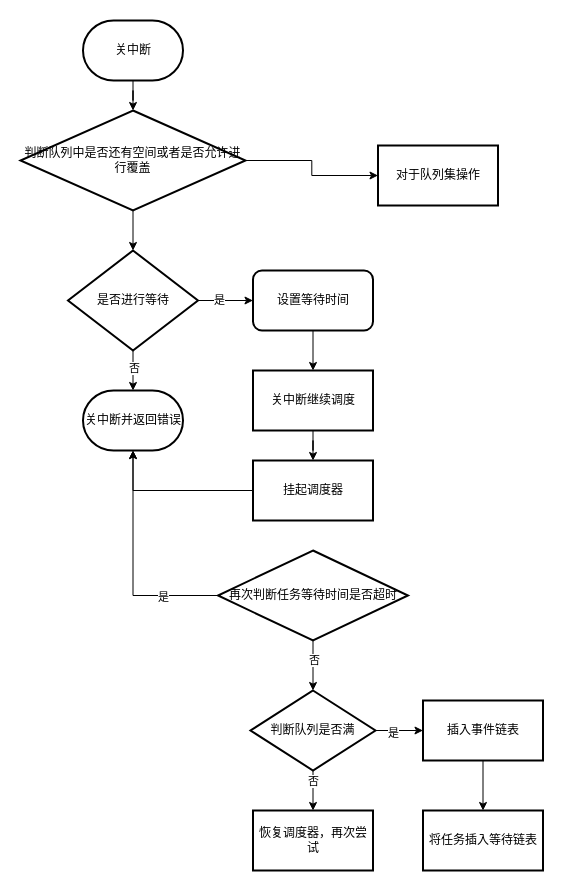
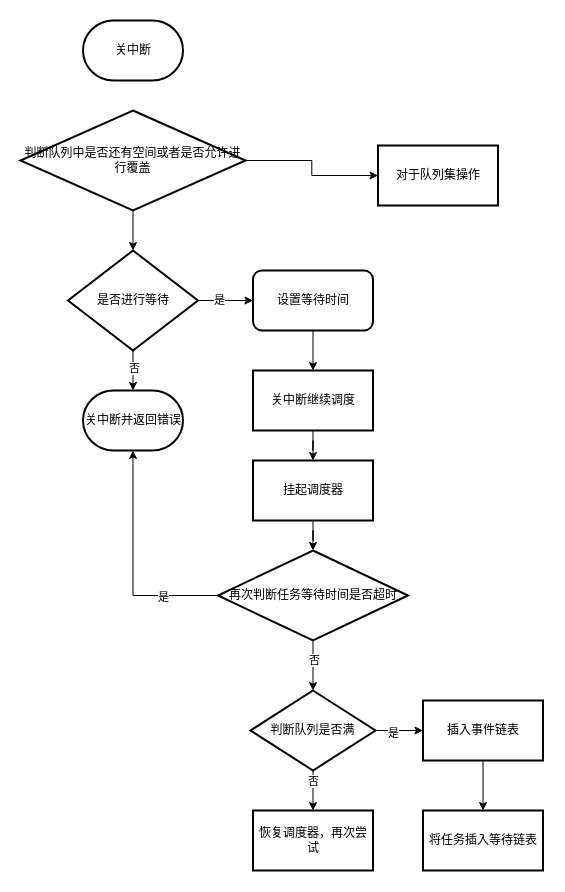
(133, 100) -> none
(194, 491) -> (313, 540)
